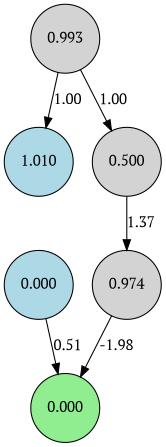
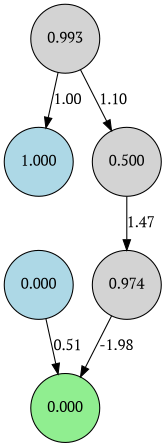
(114, 100) -> (114, 100)
(39, 162) -> (39, 162)
(141, 223) -> (141, 223)
